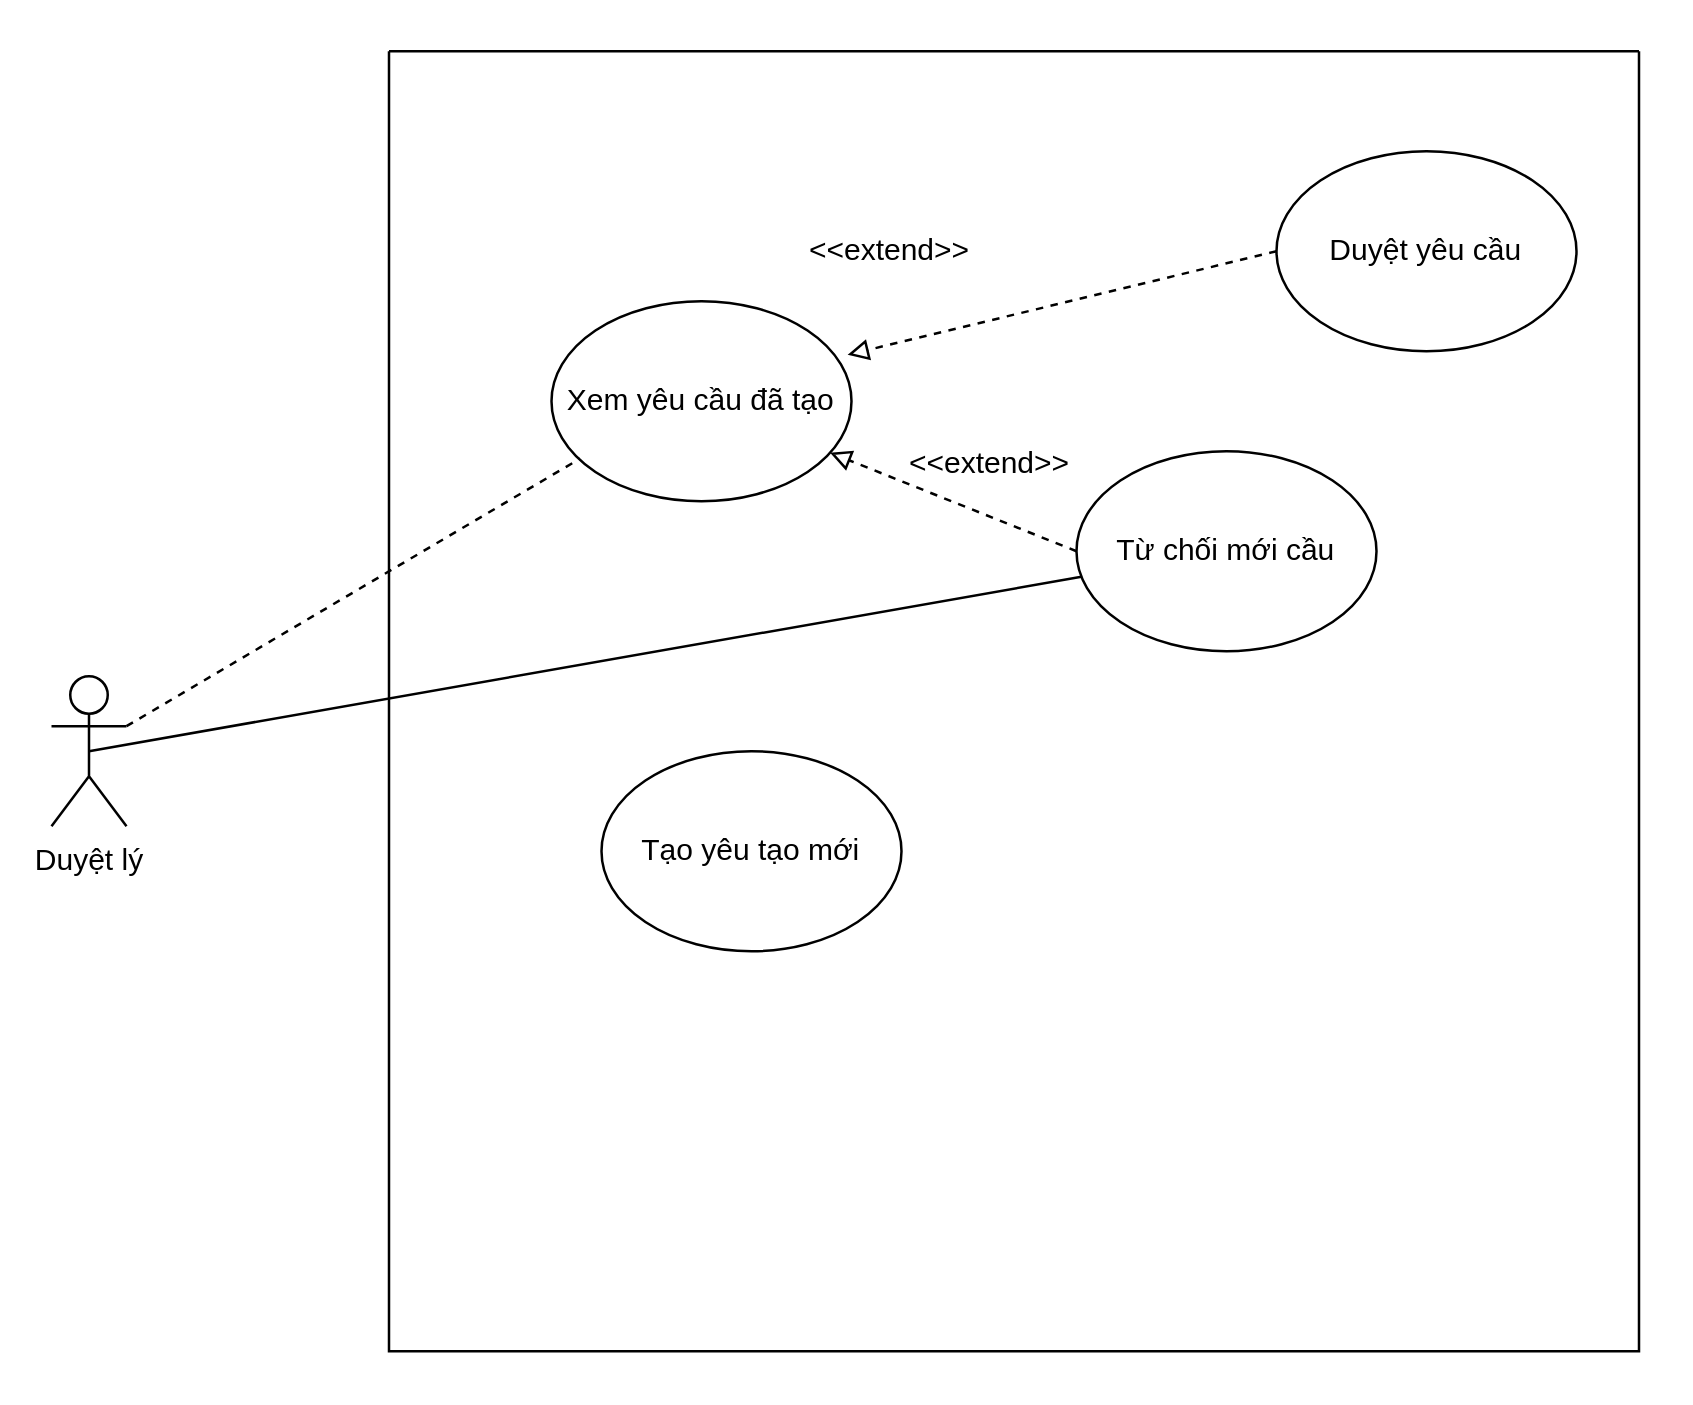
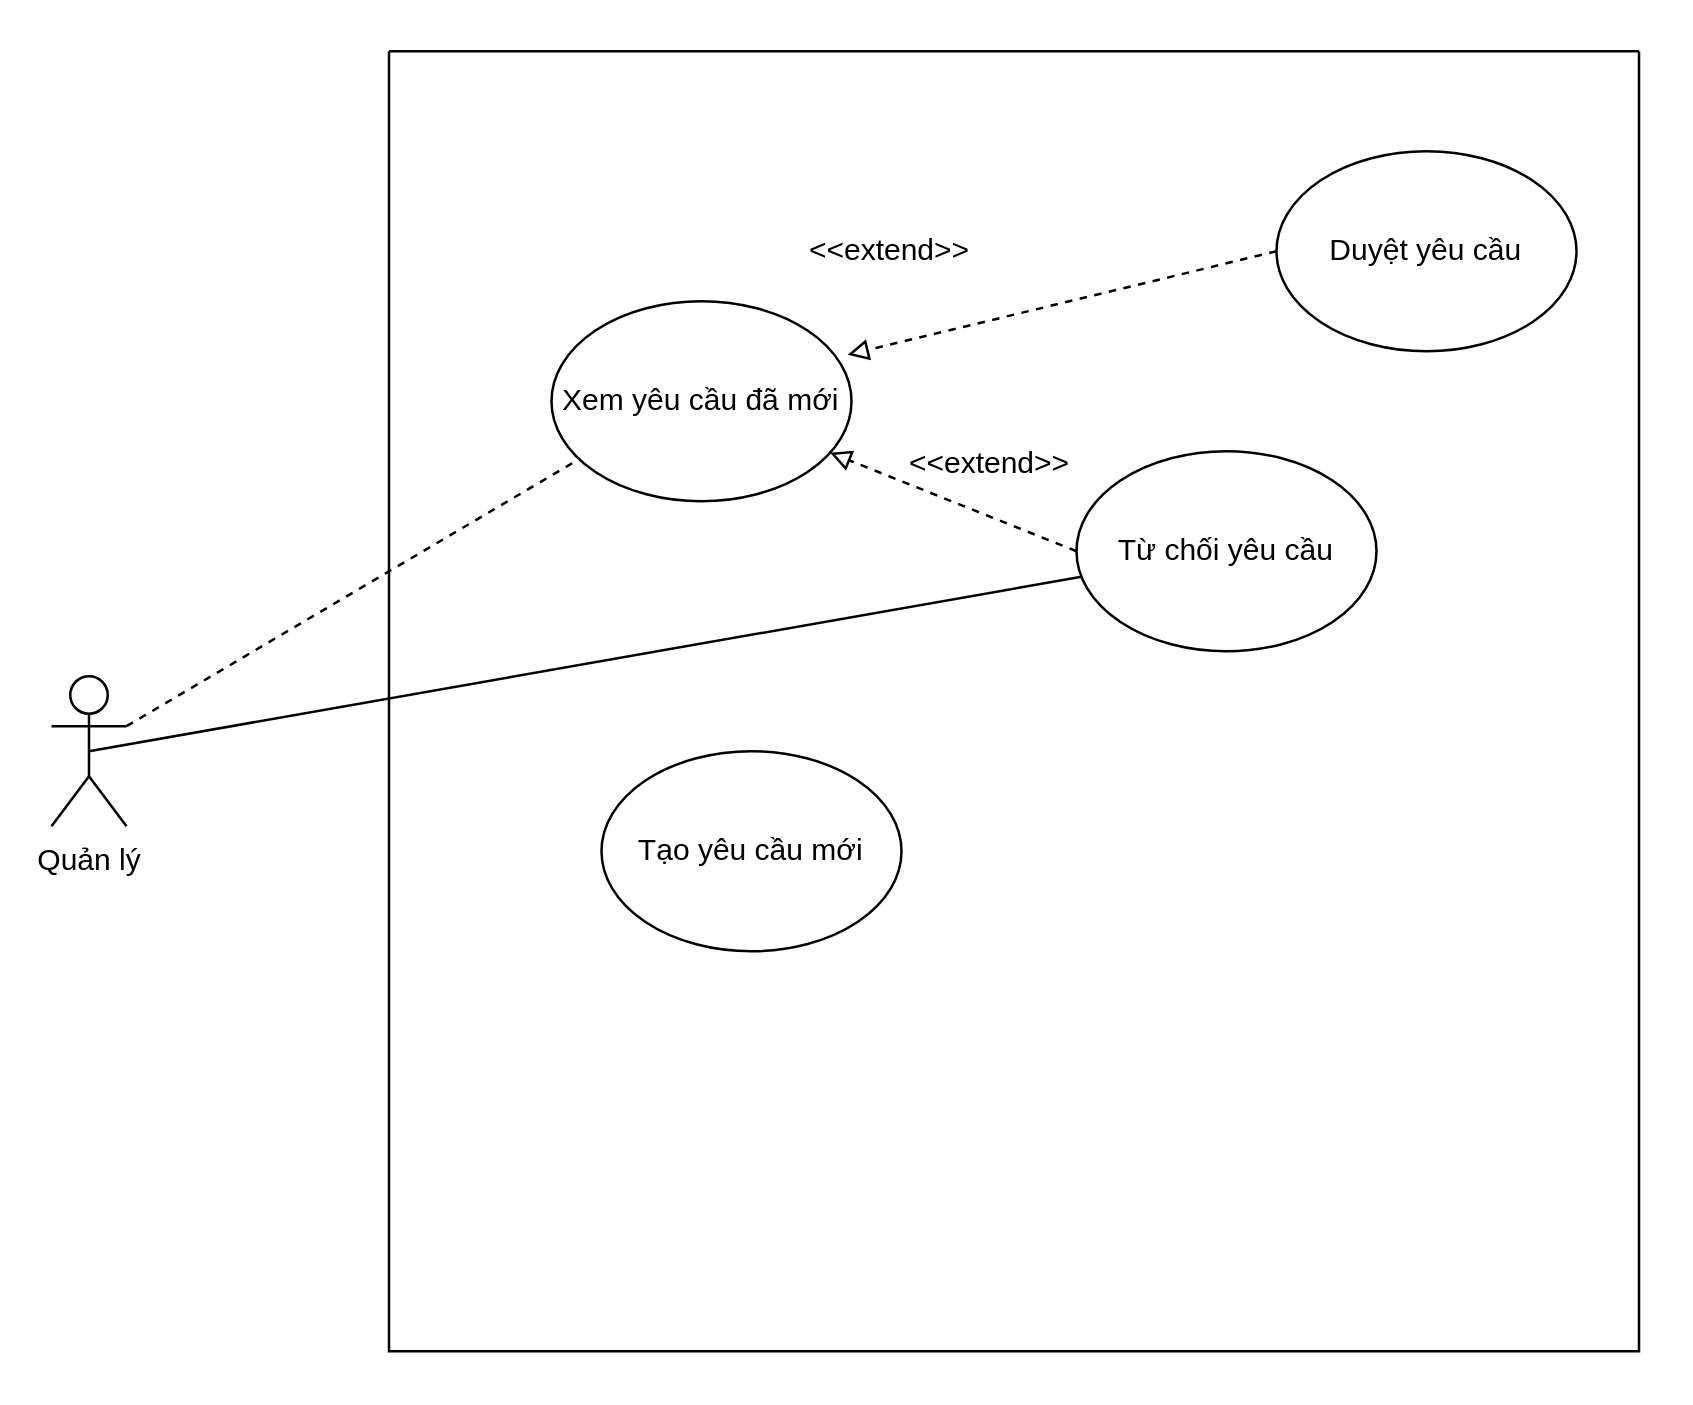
(701, 401) -> (701, 401)
(1226, 551) -> (1226, 551)
(751, 851) -> (751, 851)
(90, 862) -> (90, 862)
